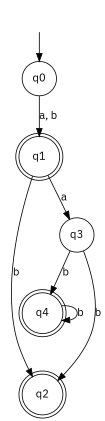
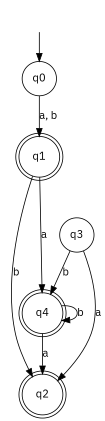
(57, 194) -> (41, 231)
(98, 313) -> (98, 313)
none -> (43, 350)
